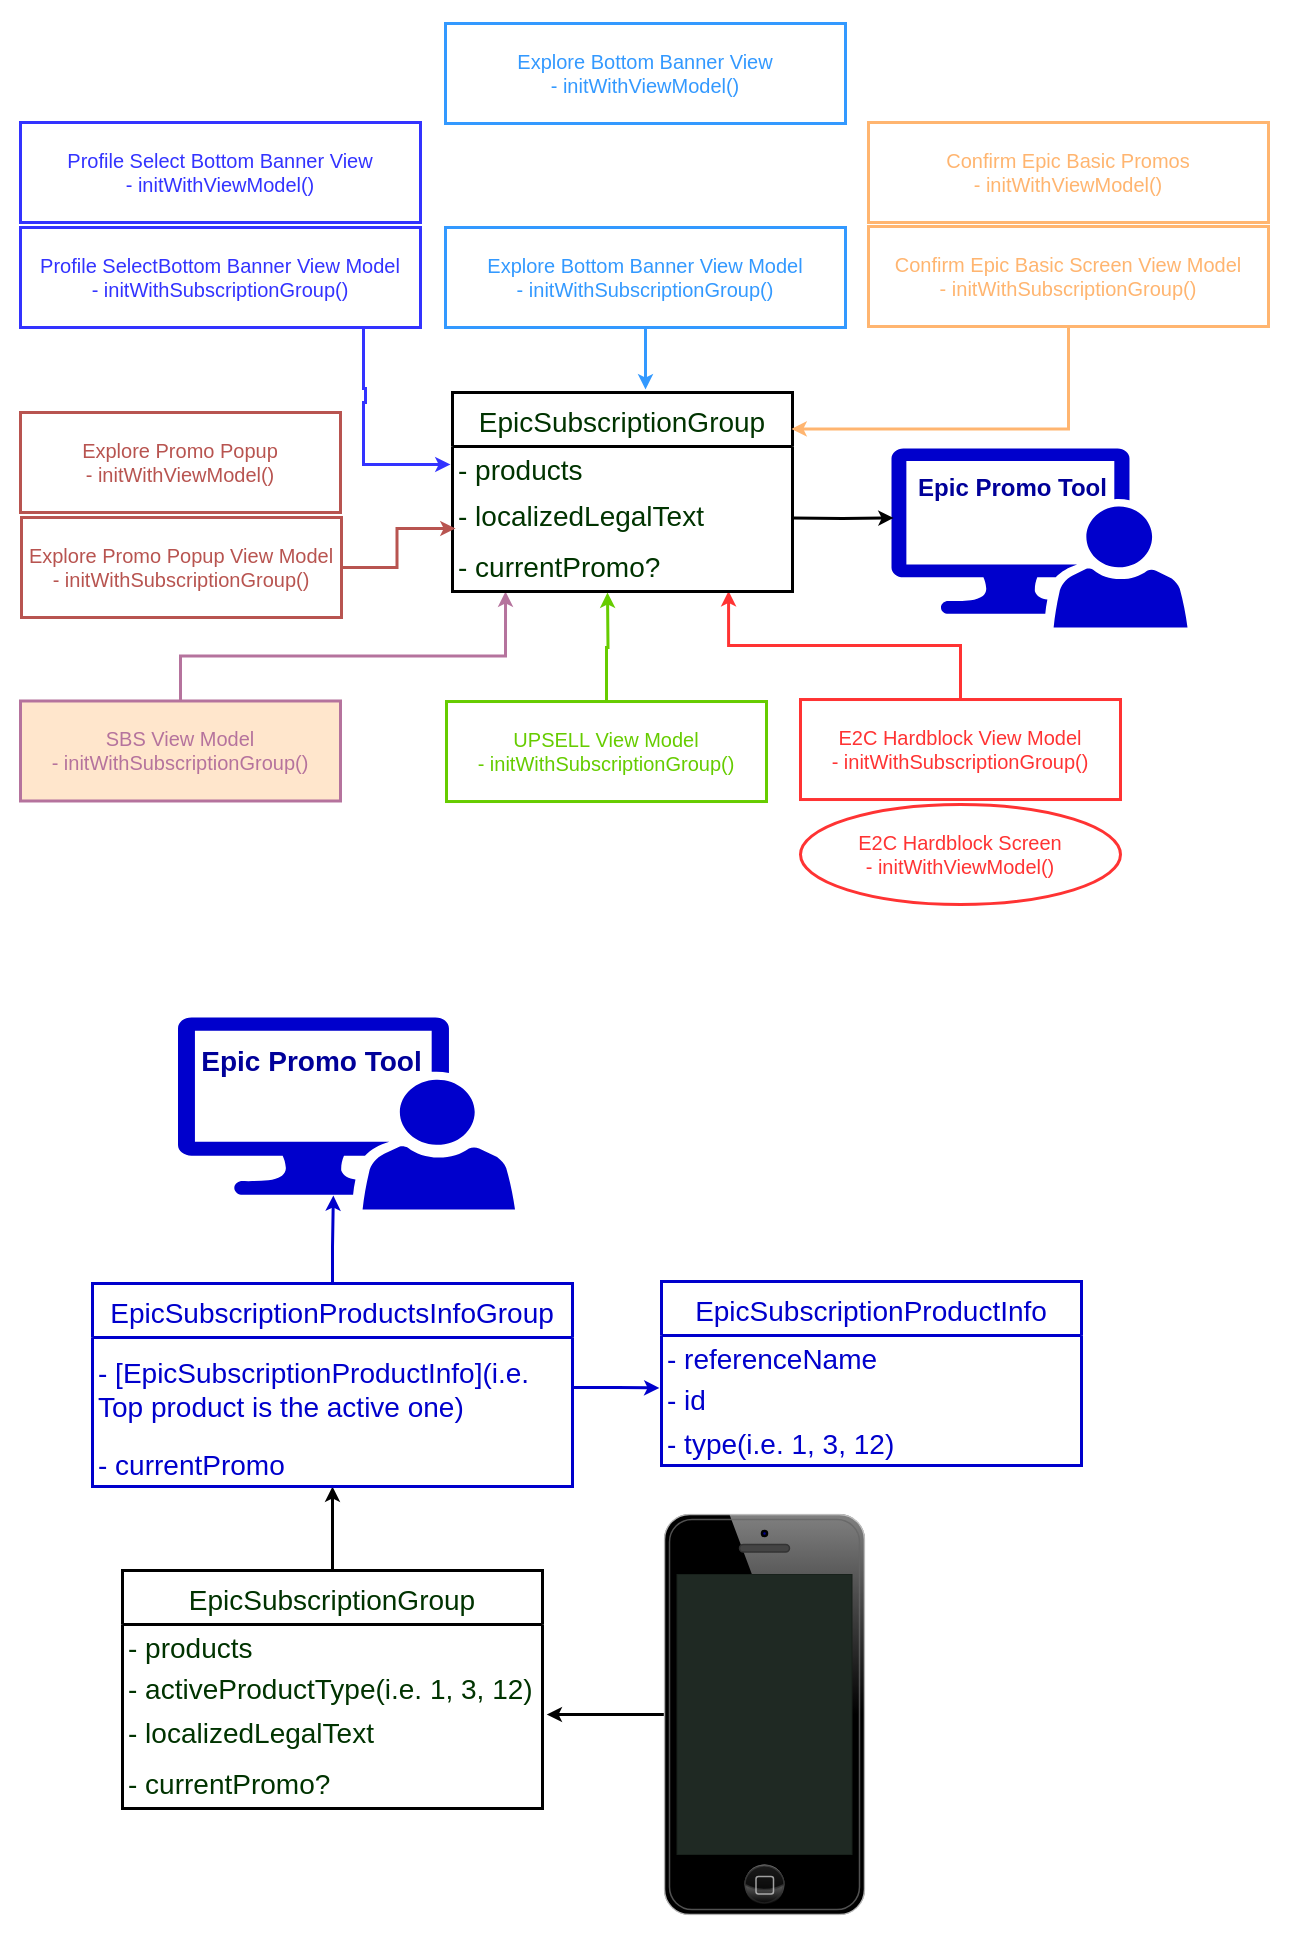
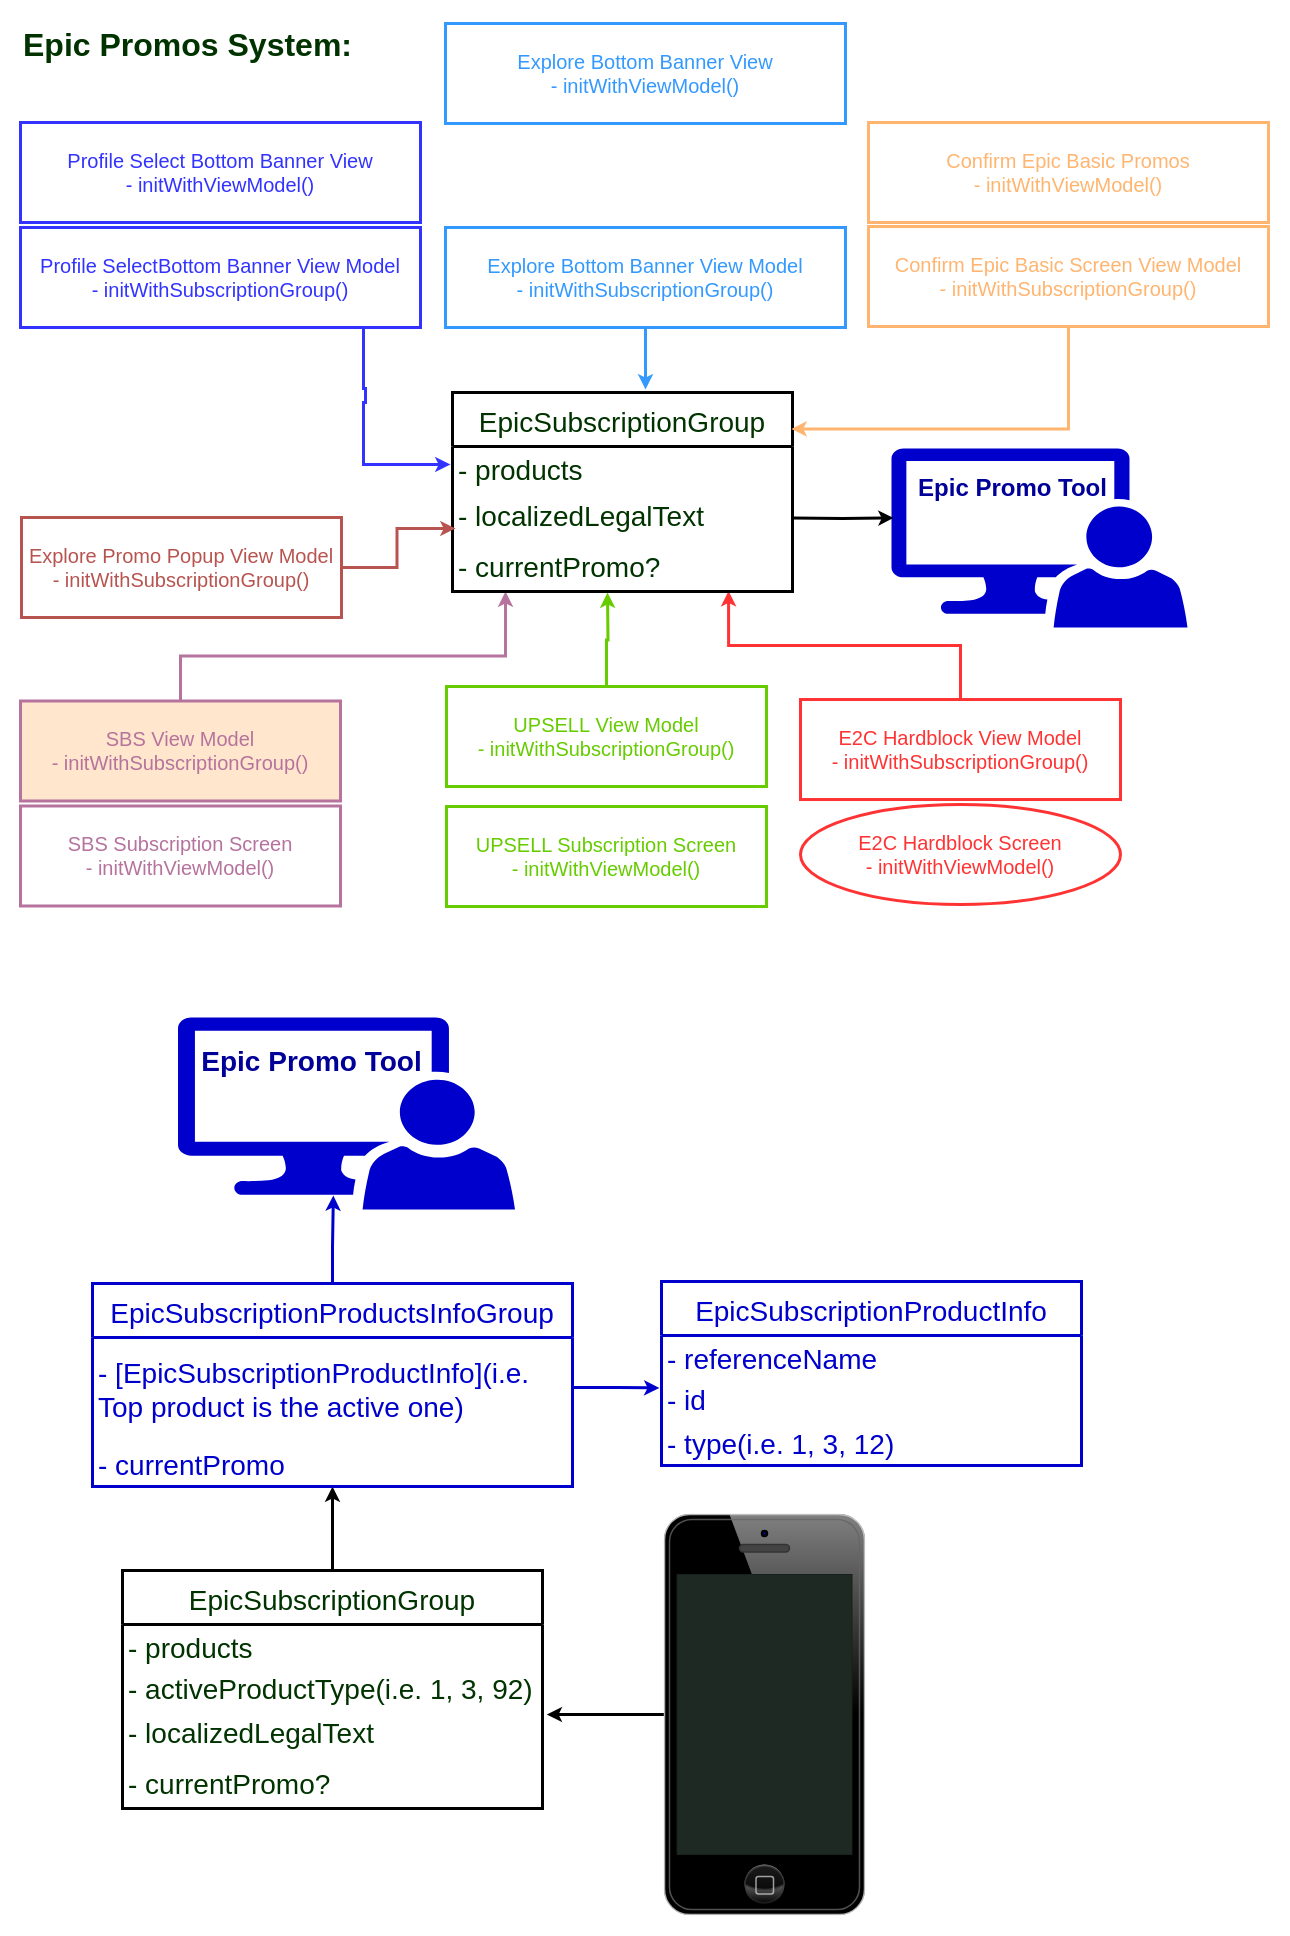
none -> (195, 46)
(181, 463) -> none
(607, 752) -> (607, 737)
none -> (181, 856)
none -> (607, 857)
(358, 1689) -> (358, 1689)
